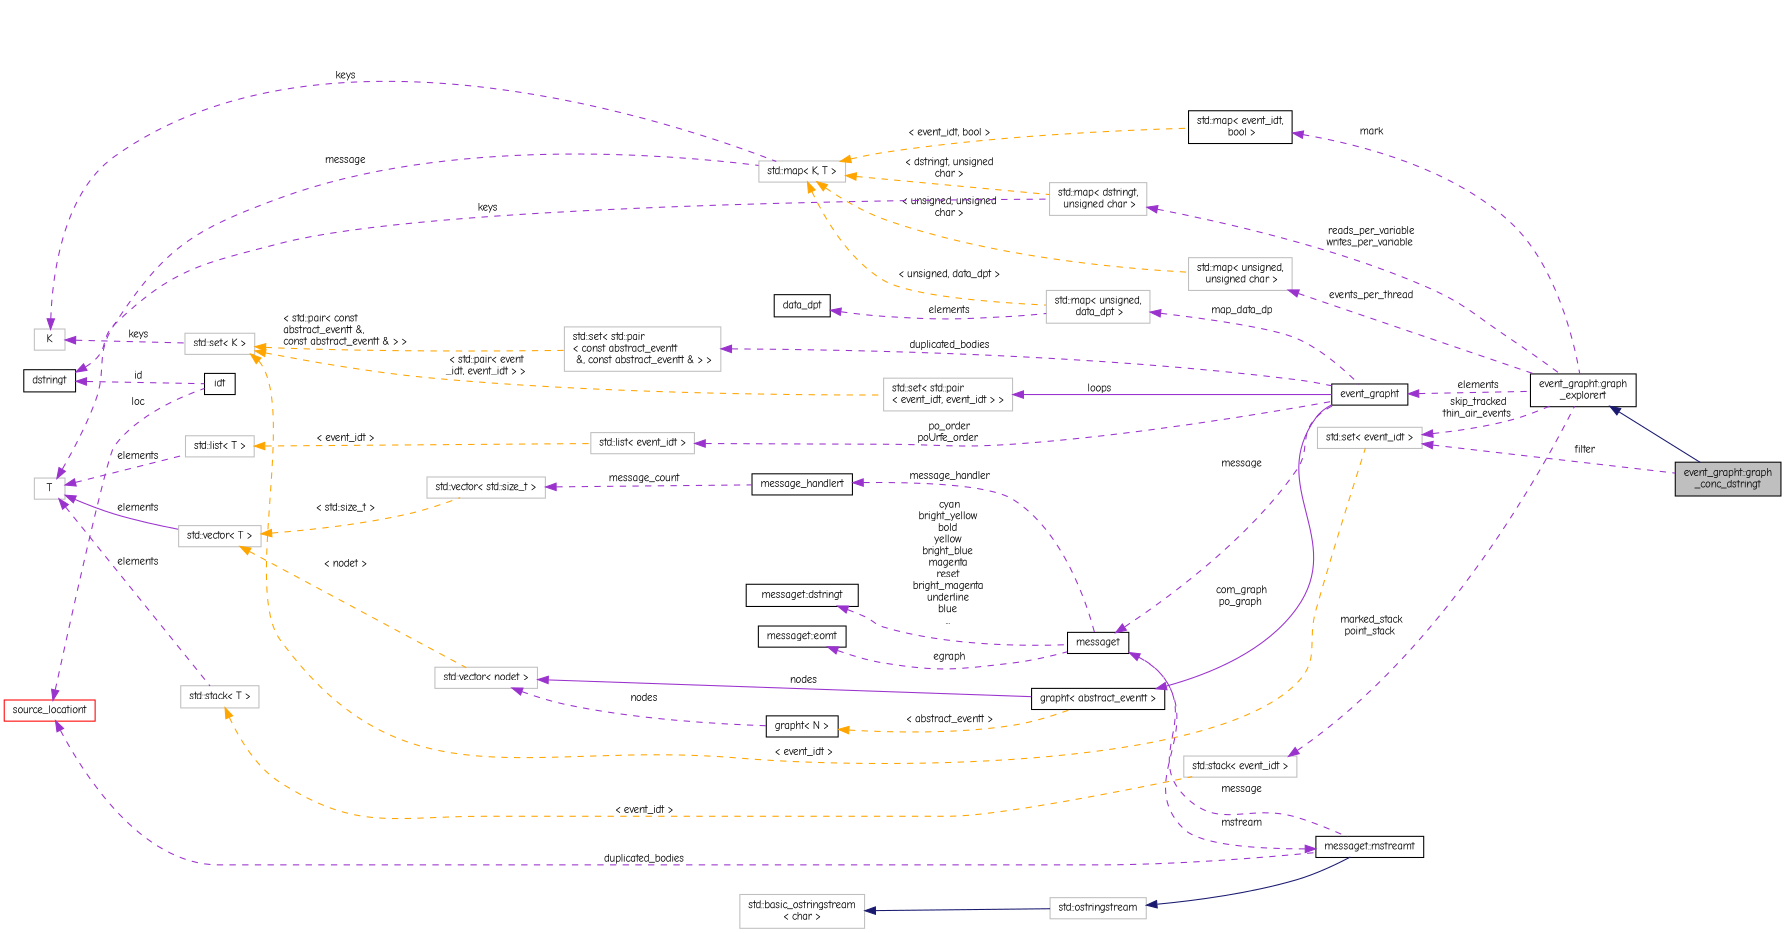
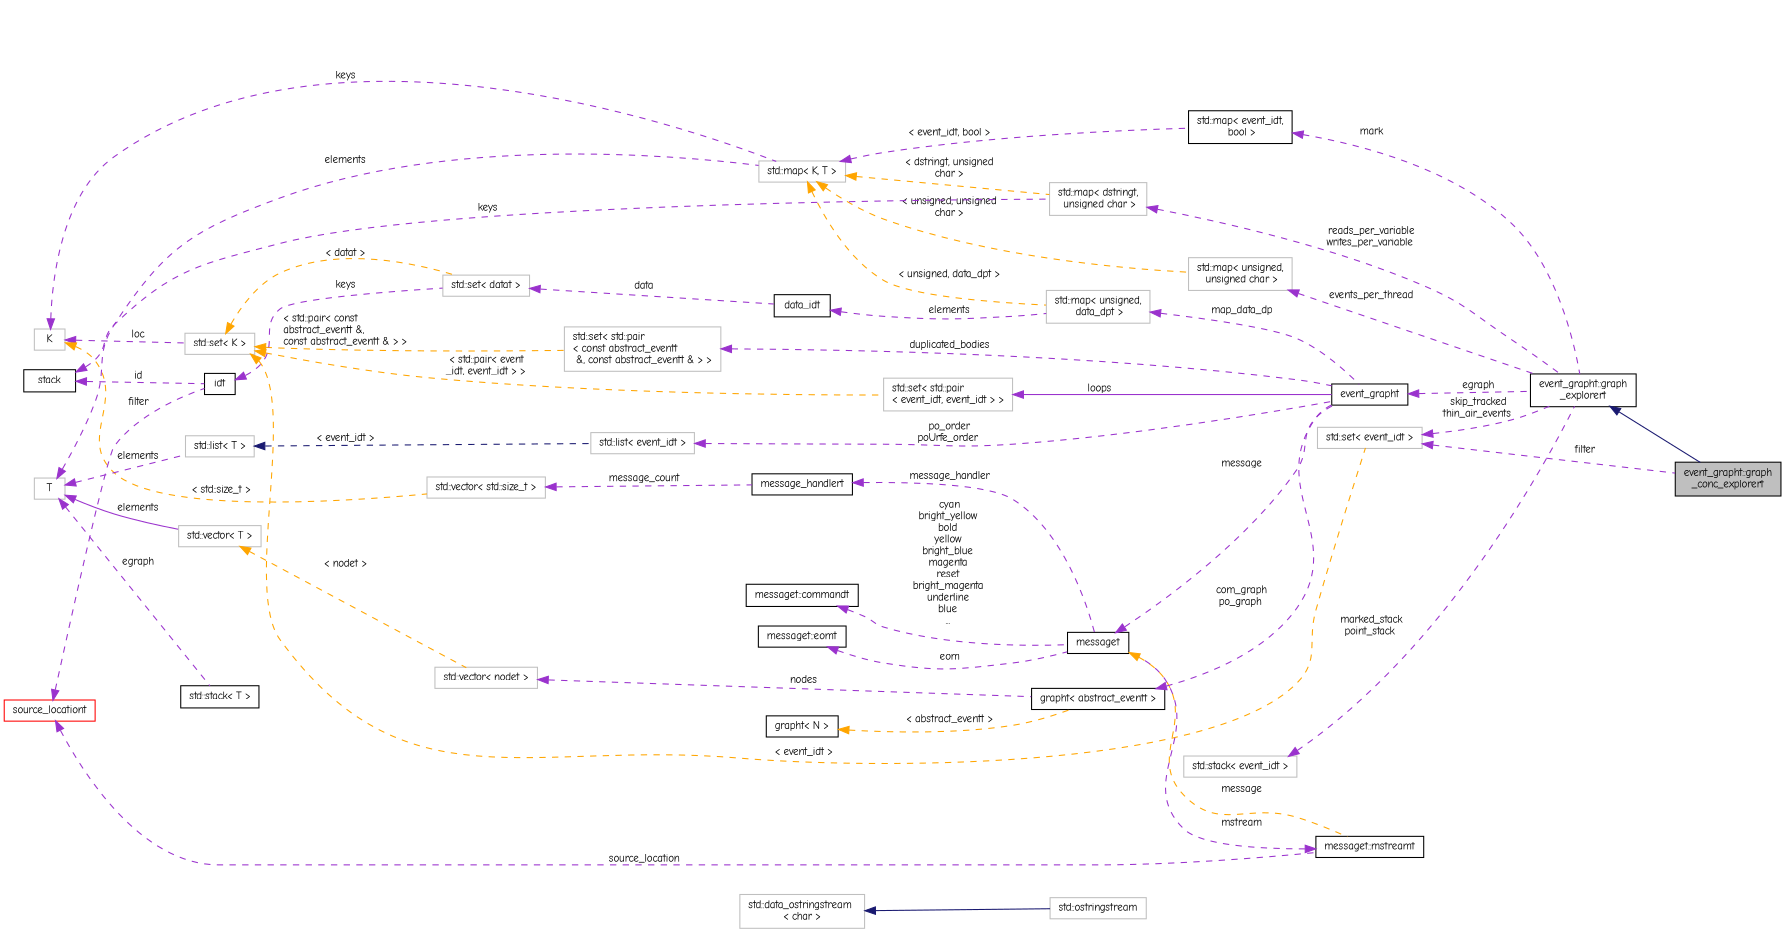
(1019, 137) -> (1019, 137)
(344, 160) -> (344, 160)
none -> (486, 286)
(802, 306) -> (802, 306)
(137, 335) -> (137, 335)
(50, 381) -> (50, 381)
(1477, 386) -> (1477, 386)
(137, 402) -> (137, 402)
(428, 445) -> (428, 445)
(1728, 479) -> (1728, 479)
(367, 522) -> (197, 498)
(137, 562) -> (137, 562)
(1310, 579) -> (1310, 579)
(802, 595) -> (802, 595)
(948, 657) -> (948, 657)
(790, 688) -> (790, 688)
(220, 697) -> (220, 697)
(643, 717) -> none
(1190, 800) -> (1190, 800)
(692, 816) -> none
(643, 859) -> (643, 859)
(1256, 890) -> none
(802, 911) -> (802, 911)
